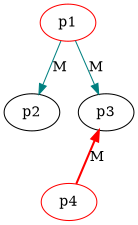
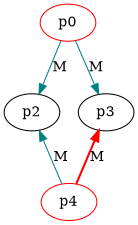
(68, 23) -> (68, 23)
none -> (53, 162)
